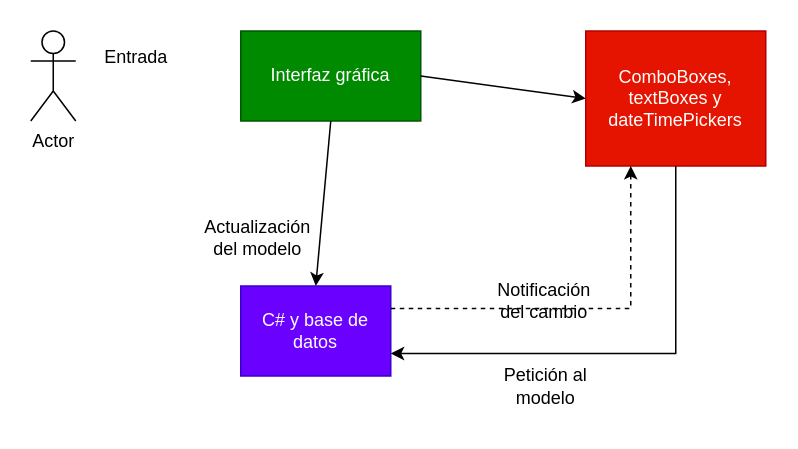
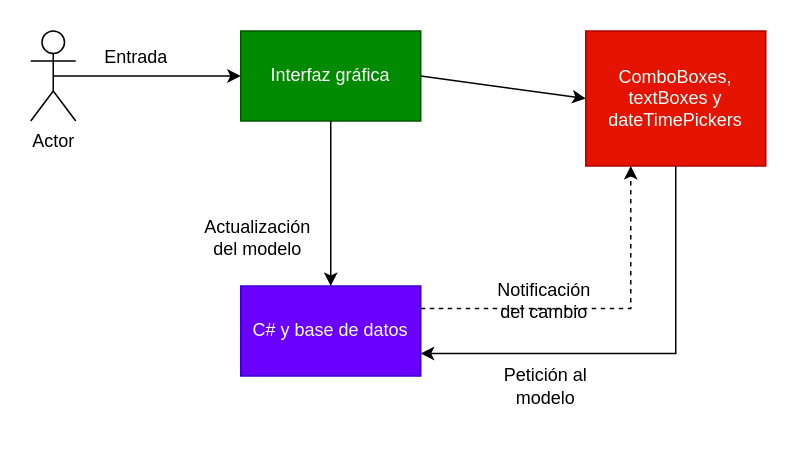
none -> (144, 76)
(316, 331) -> (331, 331)
